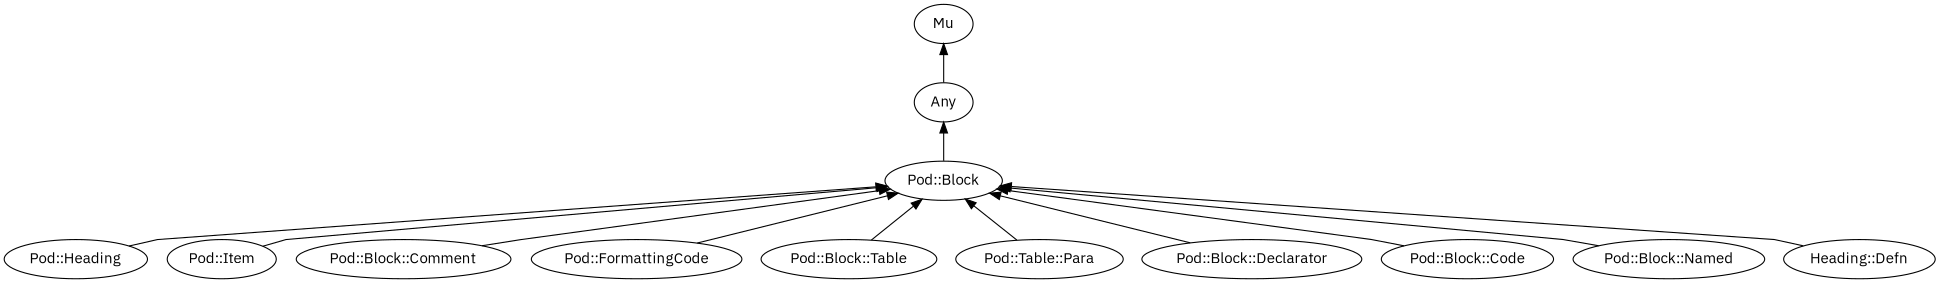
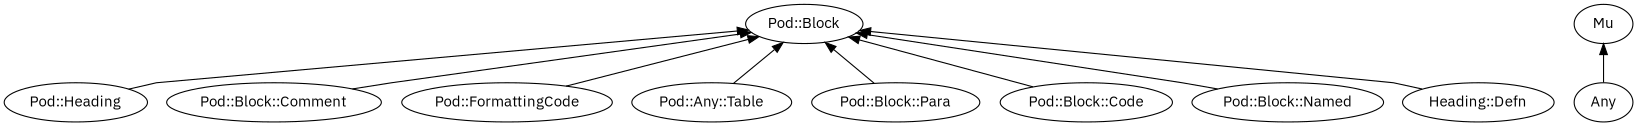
(944, 147) -> none
(222, 259) -> none
(849, 259) -> (712, 102)
(1039, 259) -> (896, 102)
(1252, 259) -> none
